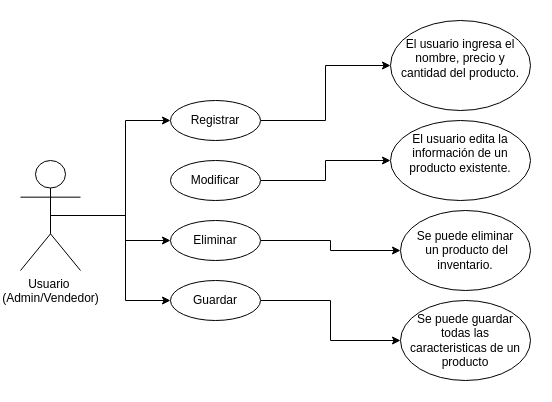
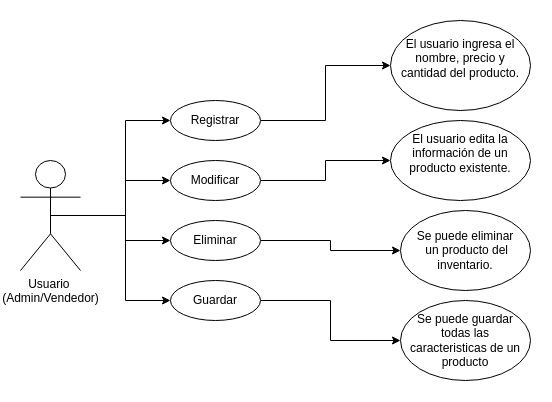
none -> (145, 181)
